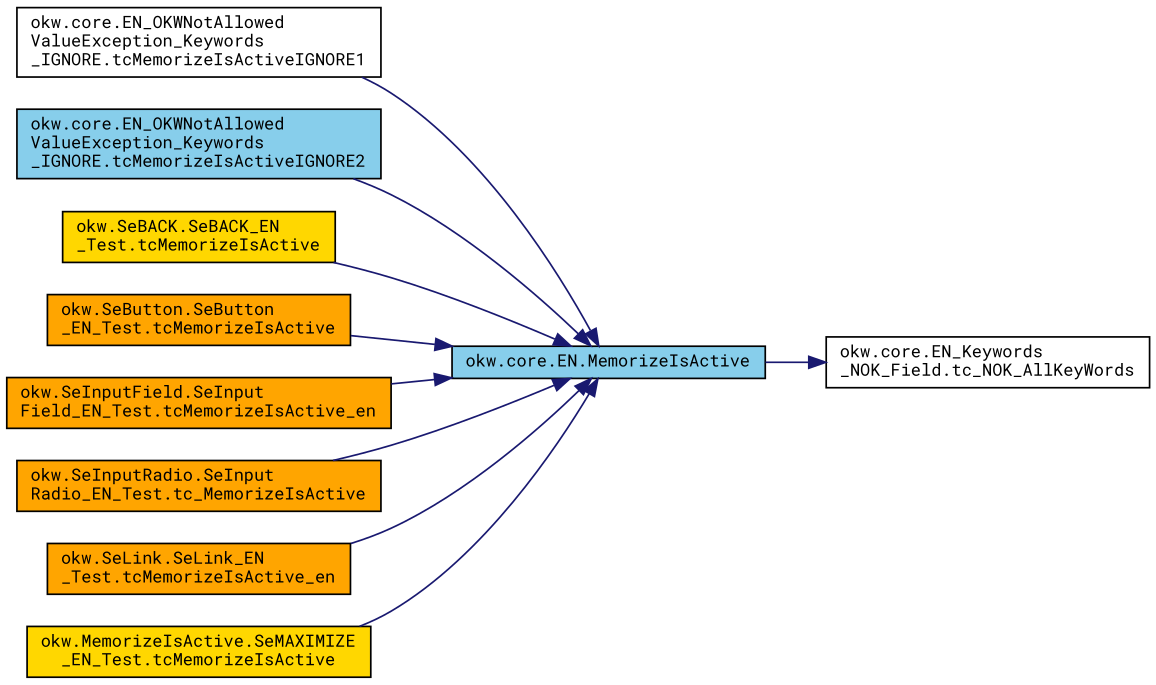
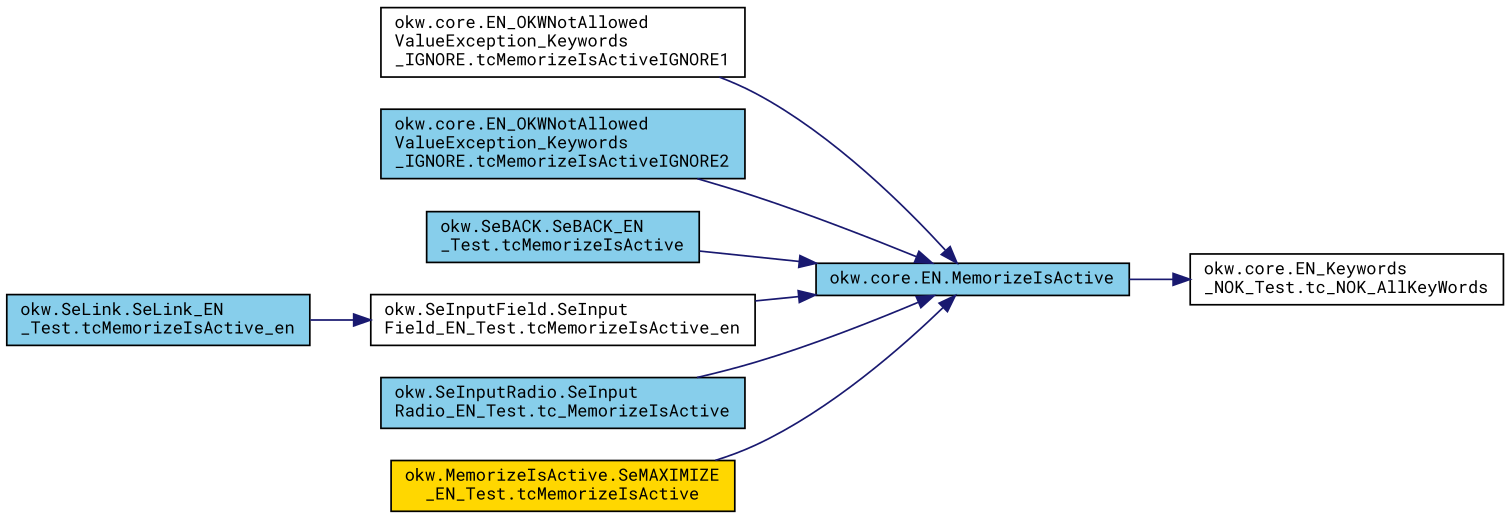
(199, 237) -> (563, 237)
(199, 320) -> none
(988, 362) -> (1347, 279)
(199, 403) -> (563, 320)
(473, 479) -> (332, 320)
(199, 486) -> (563, 403)
(199, 569) -> (158, 320)
